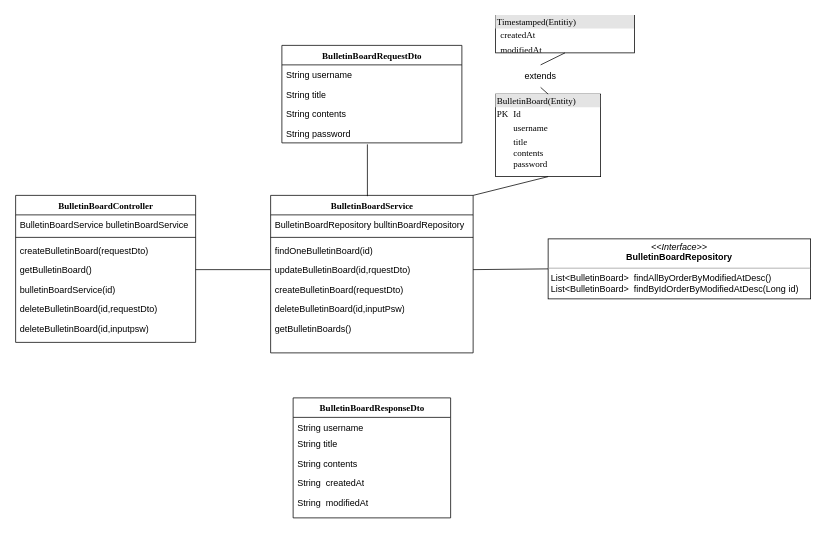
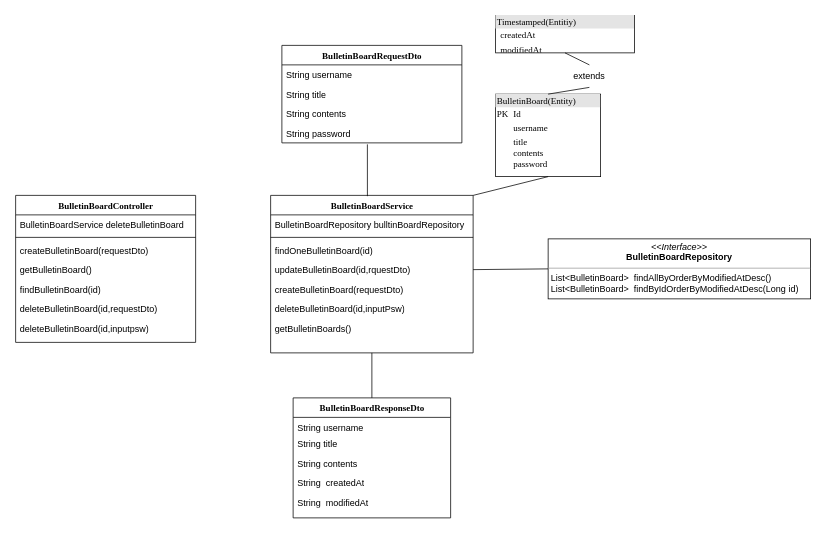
(540, 76) -> (589, 76)
(106, 231) -> (106, 231)
(233, 270) -> none
(75, 290) -> (67, 290)
none -> (372, 374)
